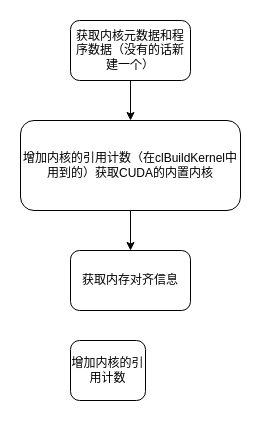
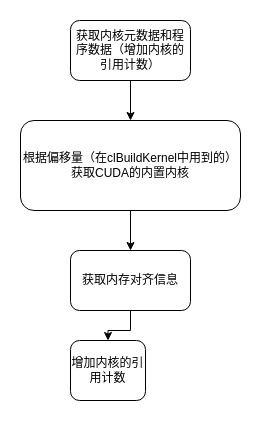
(131, 51) -> (131, 51)
(131, 166) -> (131, 166)
none -> (128, 331)
